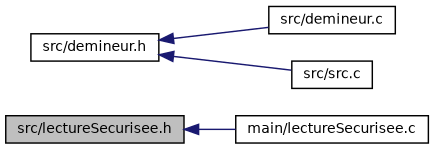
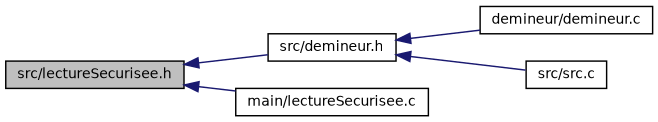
(332, 20) -> (566, 20)
none -> (233, 59)
